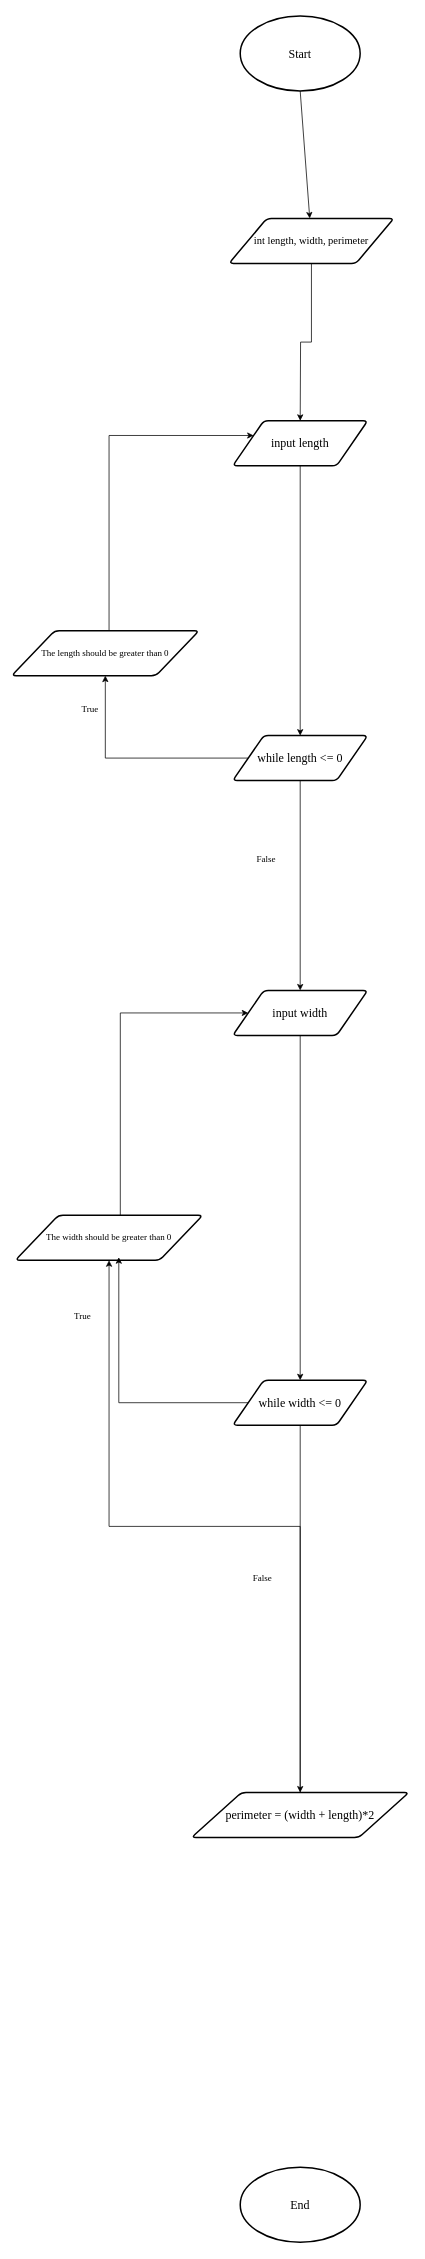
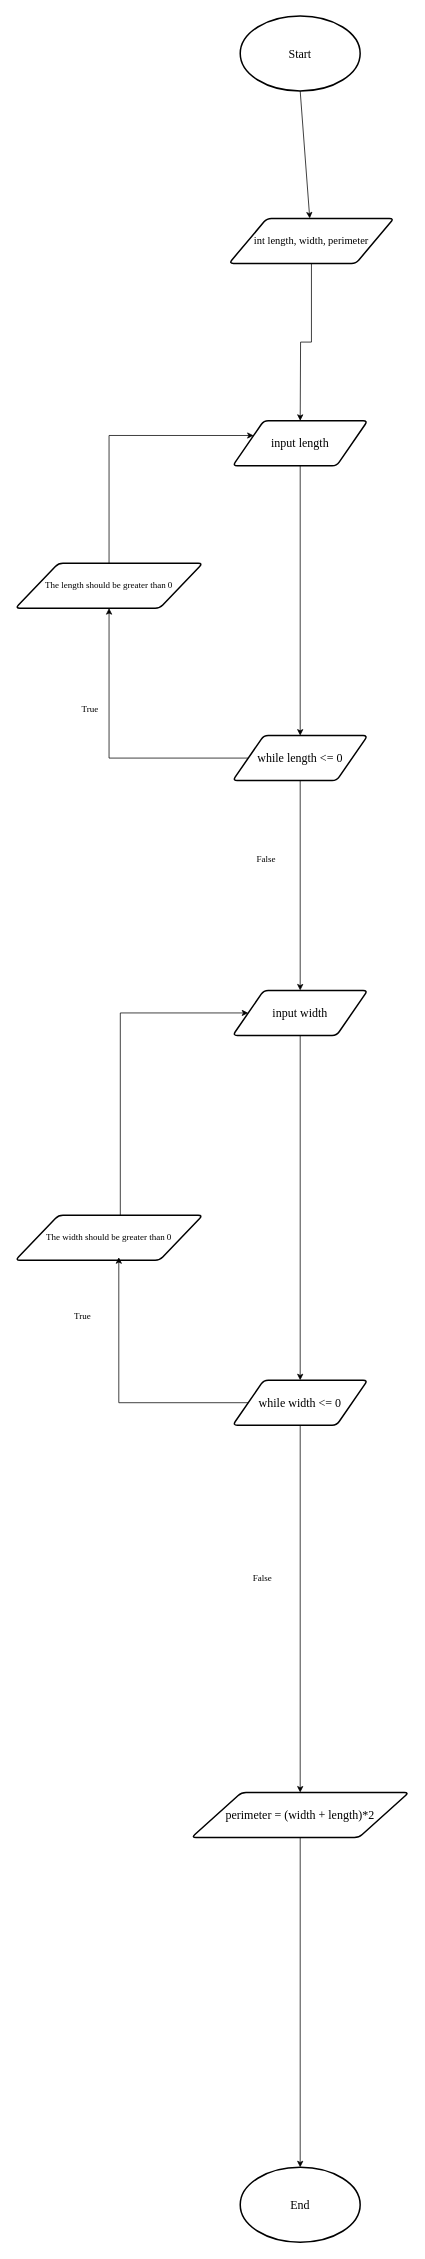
(105, 653) -> (109, 585)
(202, 1527) -> (300, 2000)
